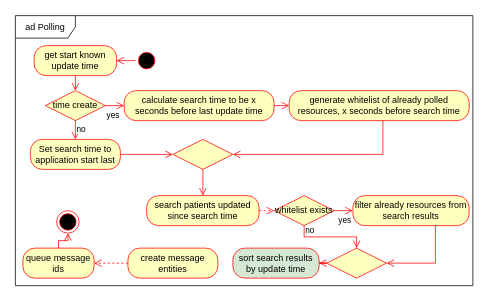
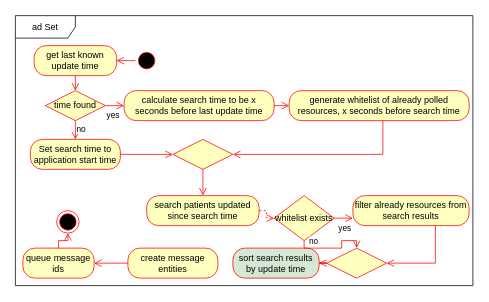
(45, 27) -> (45, 27)
(75, 60) -> (75, 60)
(75, 105) -> (75, 105)
(75, 154) -> (75, 154)
(304, 210) -> (304, 218)
(112, 263) -> (112, 263)
